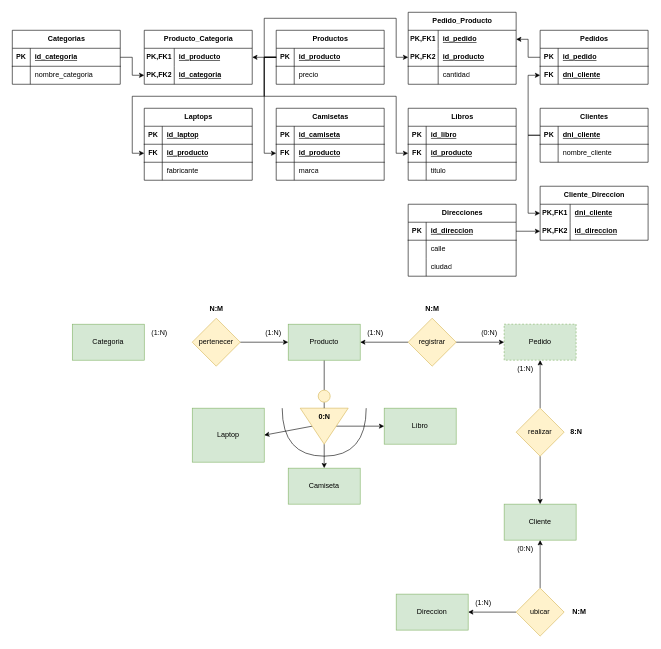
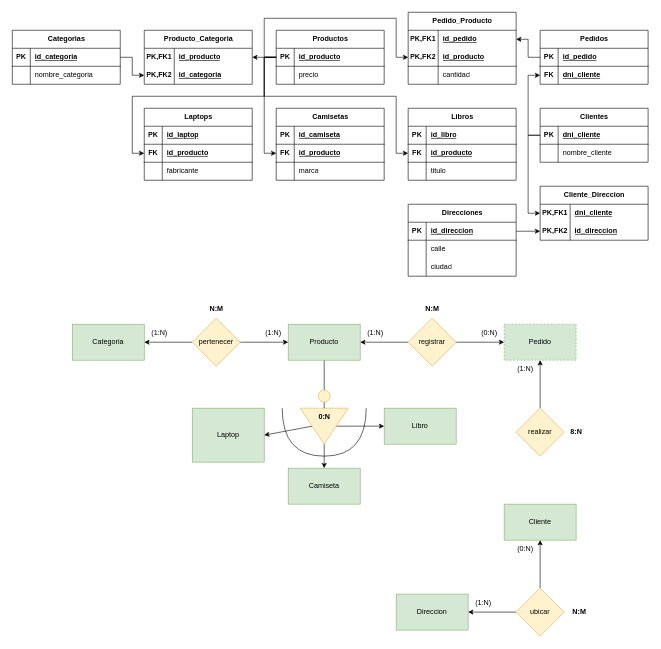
none -> (149, 342)
(540, 498) -> none
